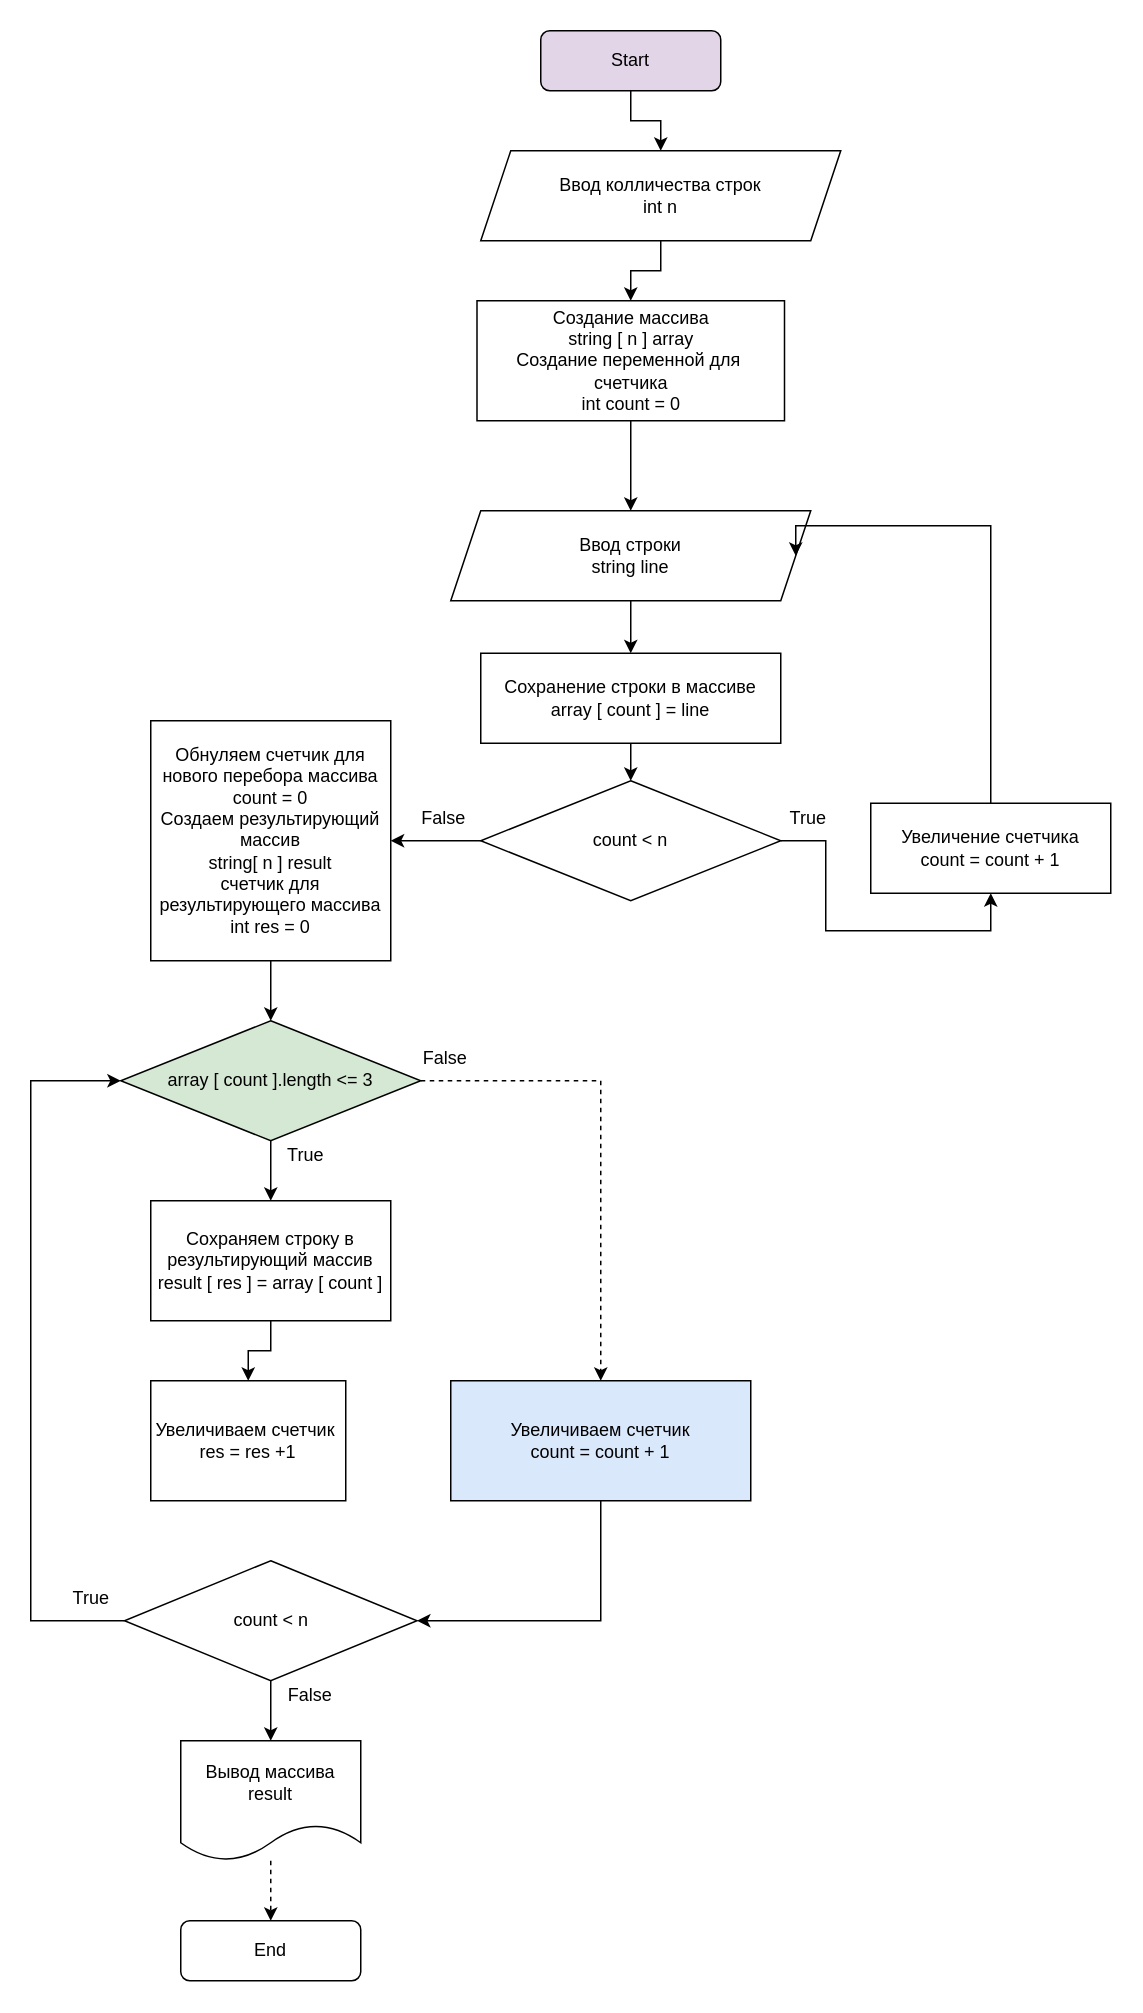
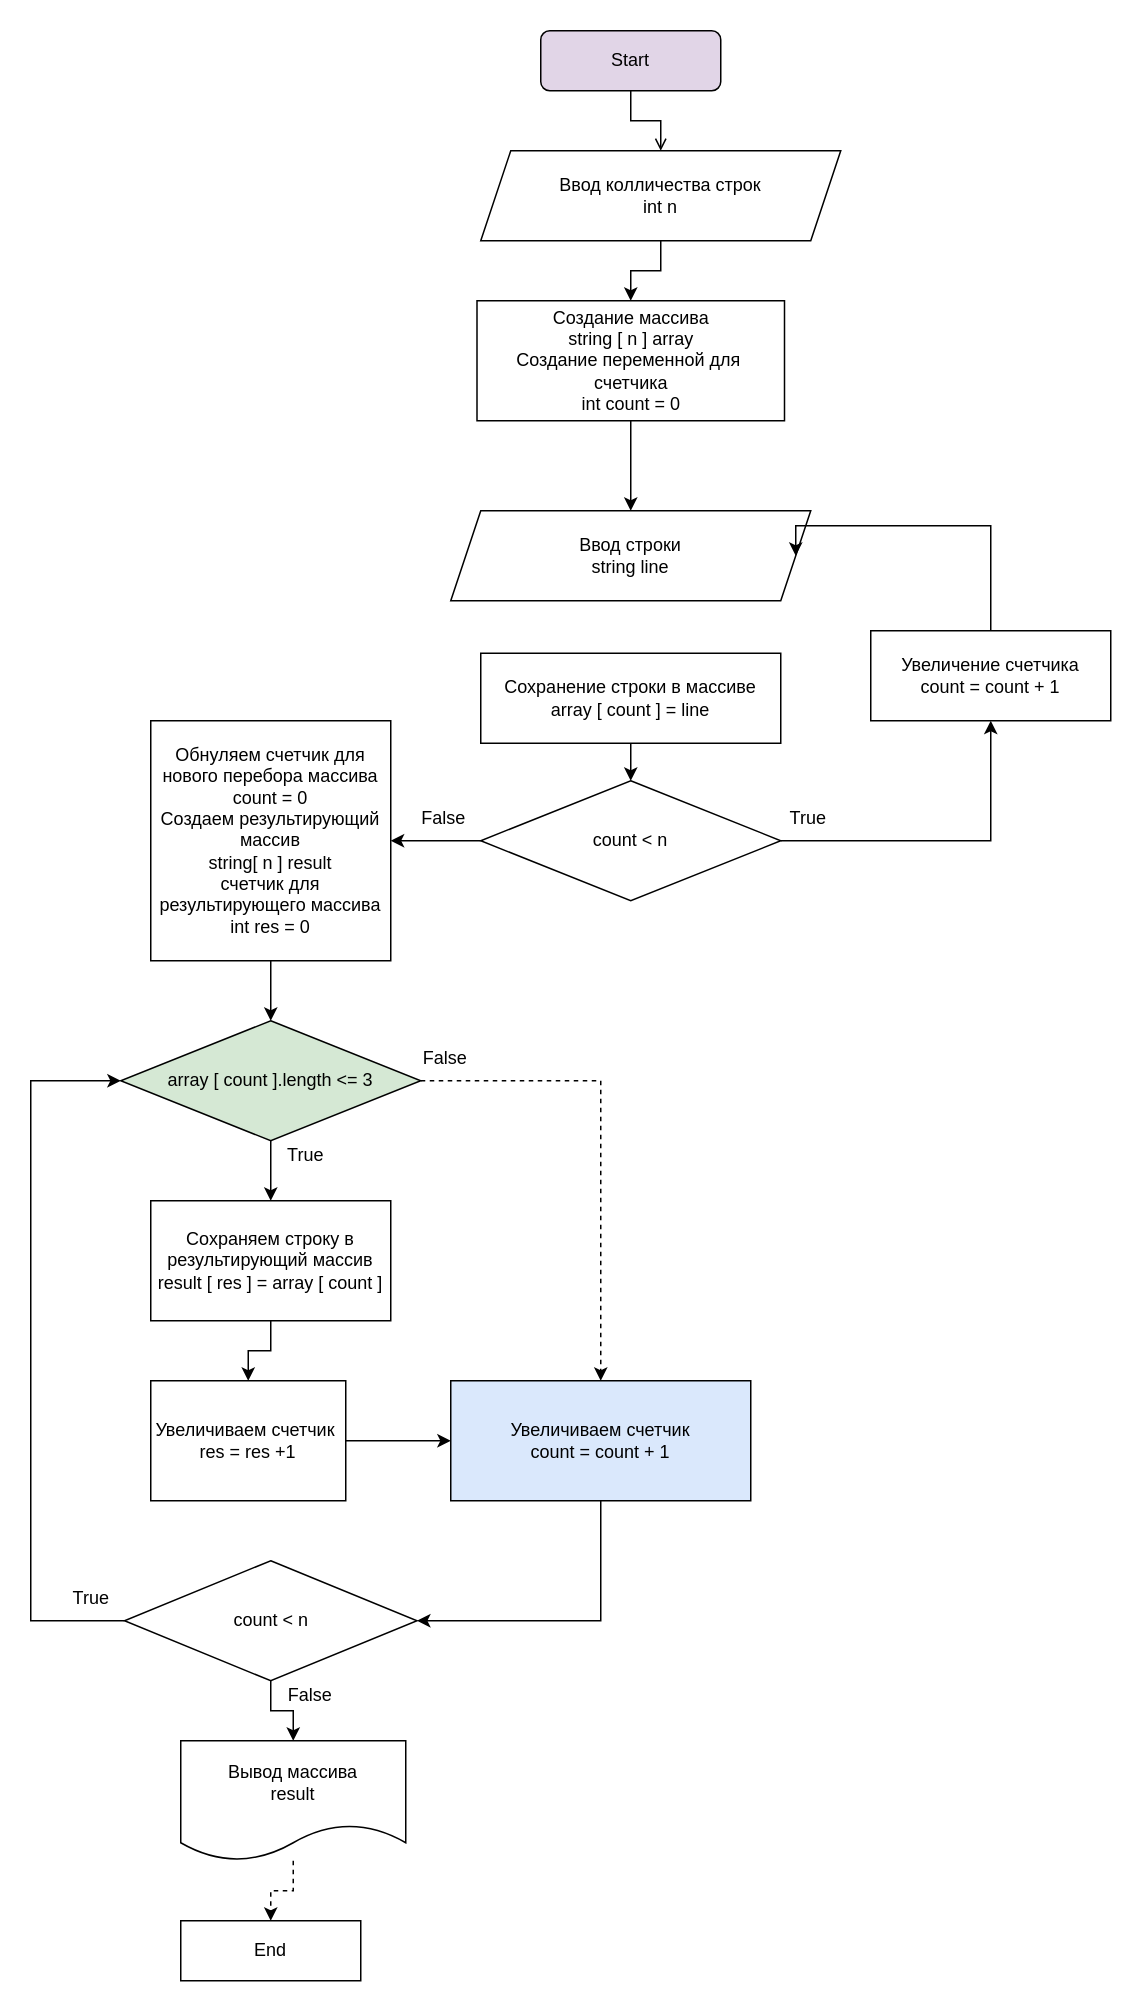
(661, 139) -> (661, 141)
(631, 629) -> none
(991, 848) -> (991, 676)
none -> (393, 1441)
(271, 1801) -> (293, 1801)
(271, 1951) -> (271, 1951)
